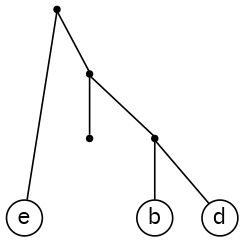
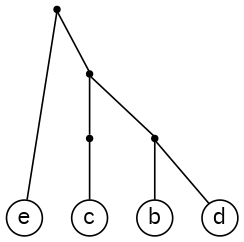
none -> (90, 218)
